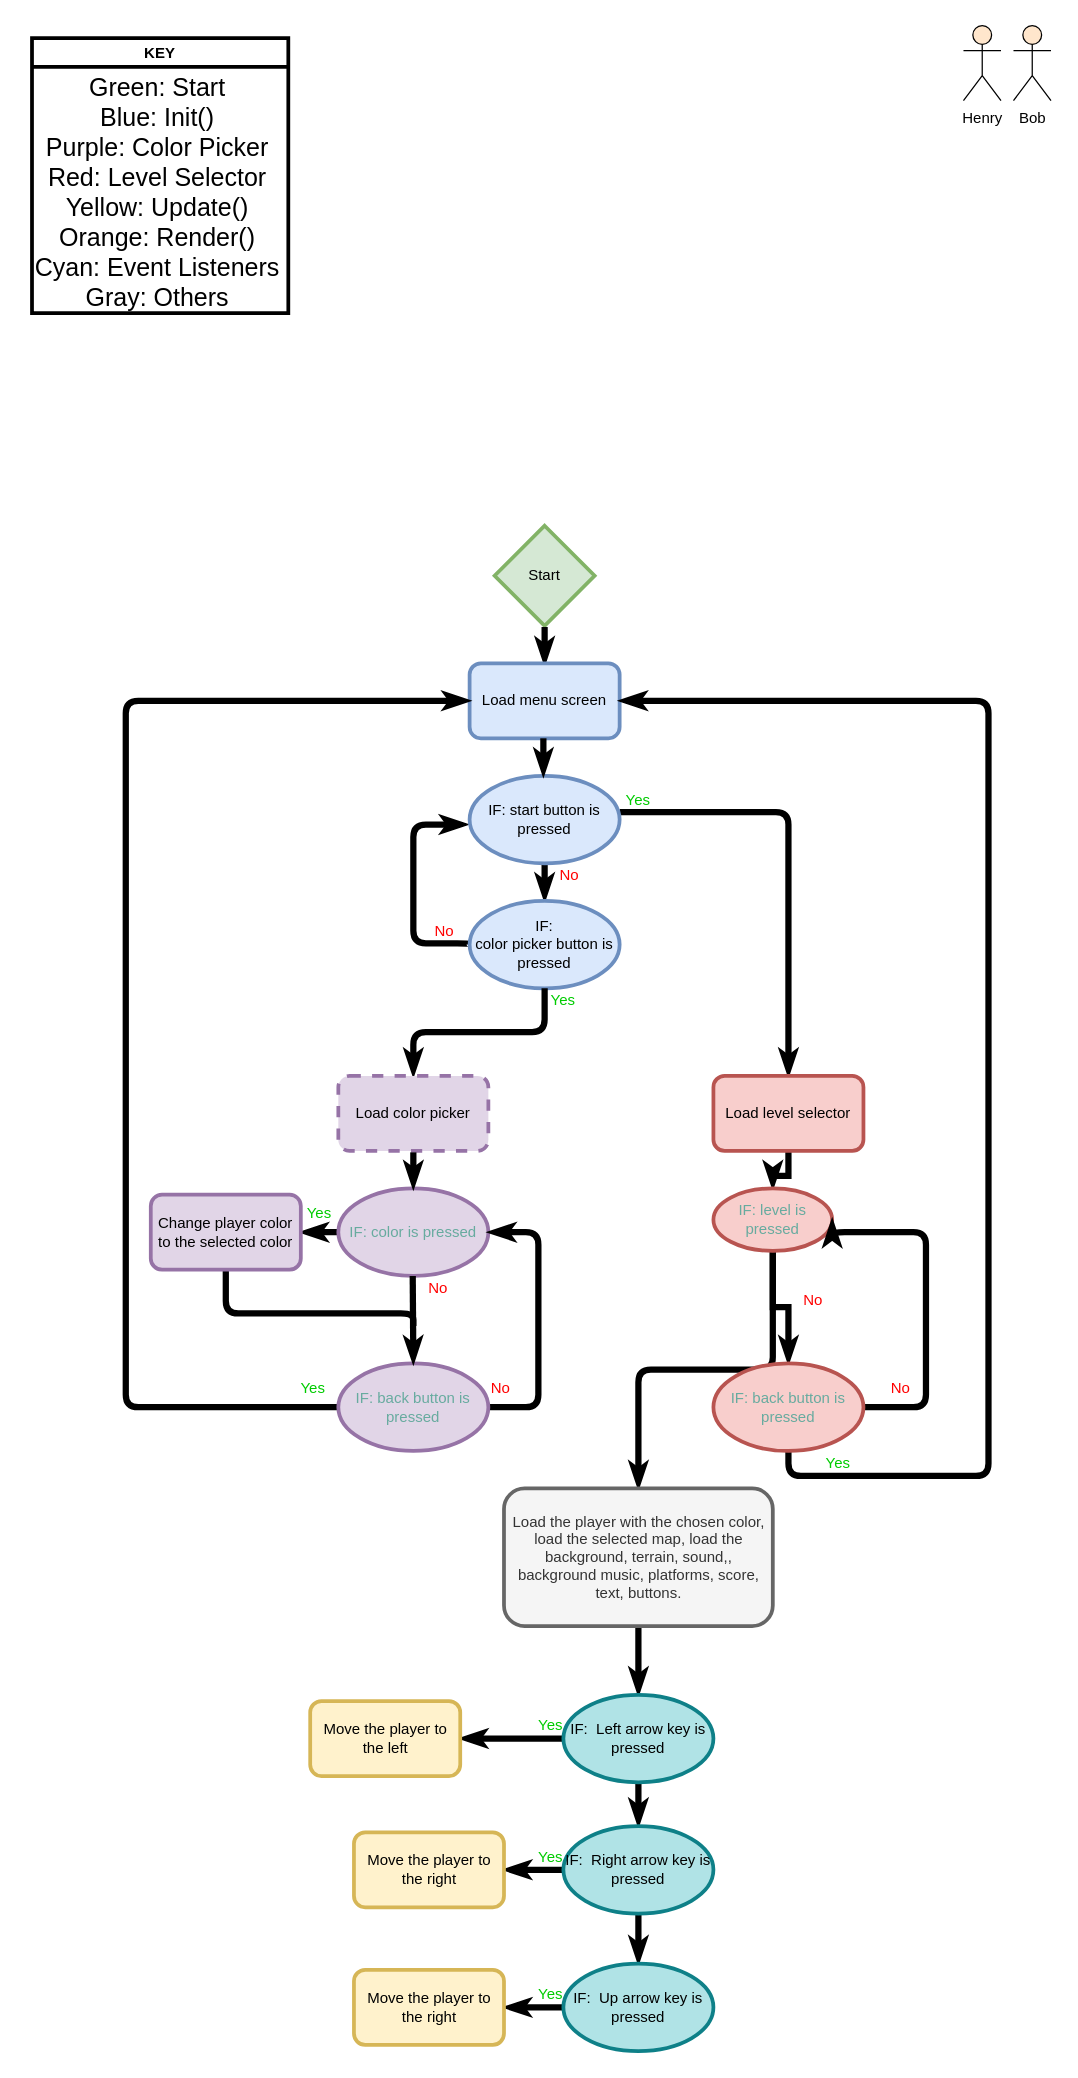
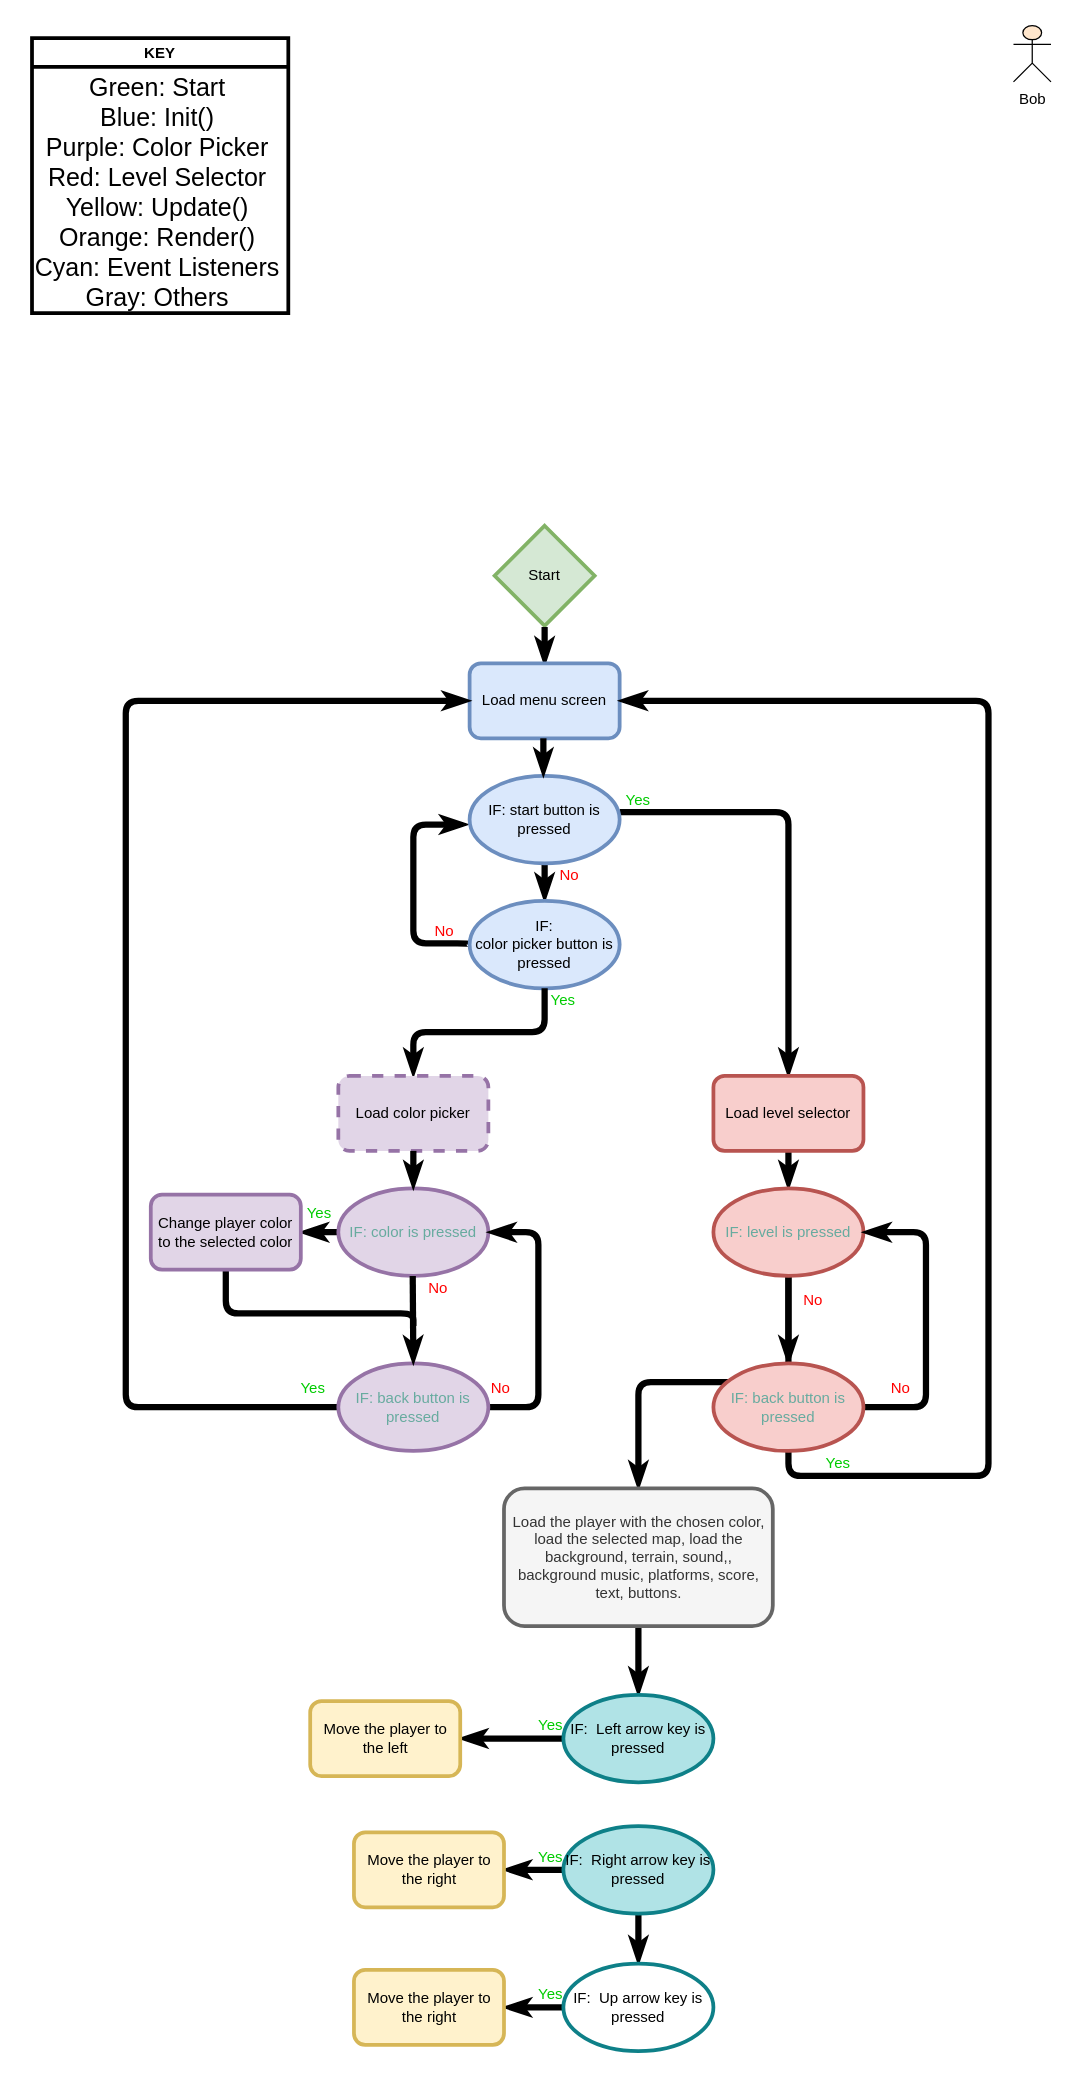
(982, 63) -> none
(1032, 63) -> (1032, 54)
(413, 1152) -> (413, 1152)
(773, 1219) -> (788, 1232)
(638, 1795) -> none
(638, 2007) -> (638, 2007)
